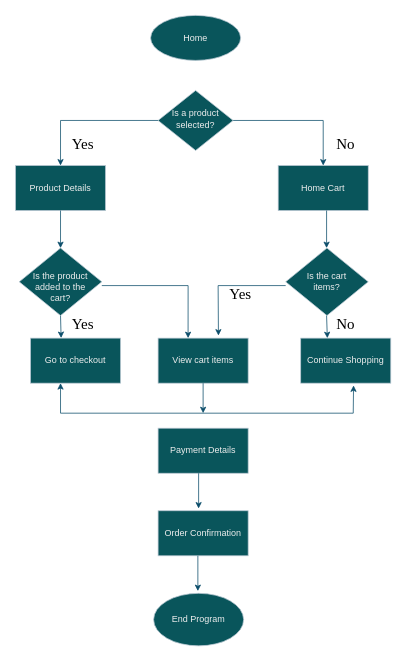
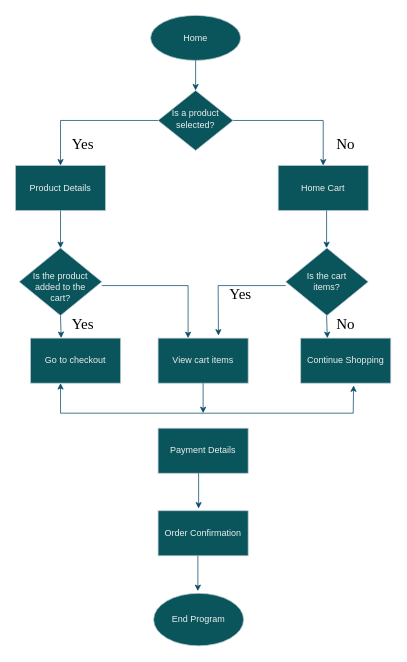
none -> (195, 72)
